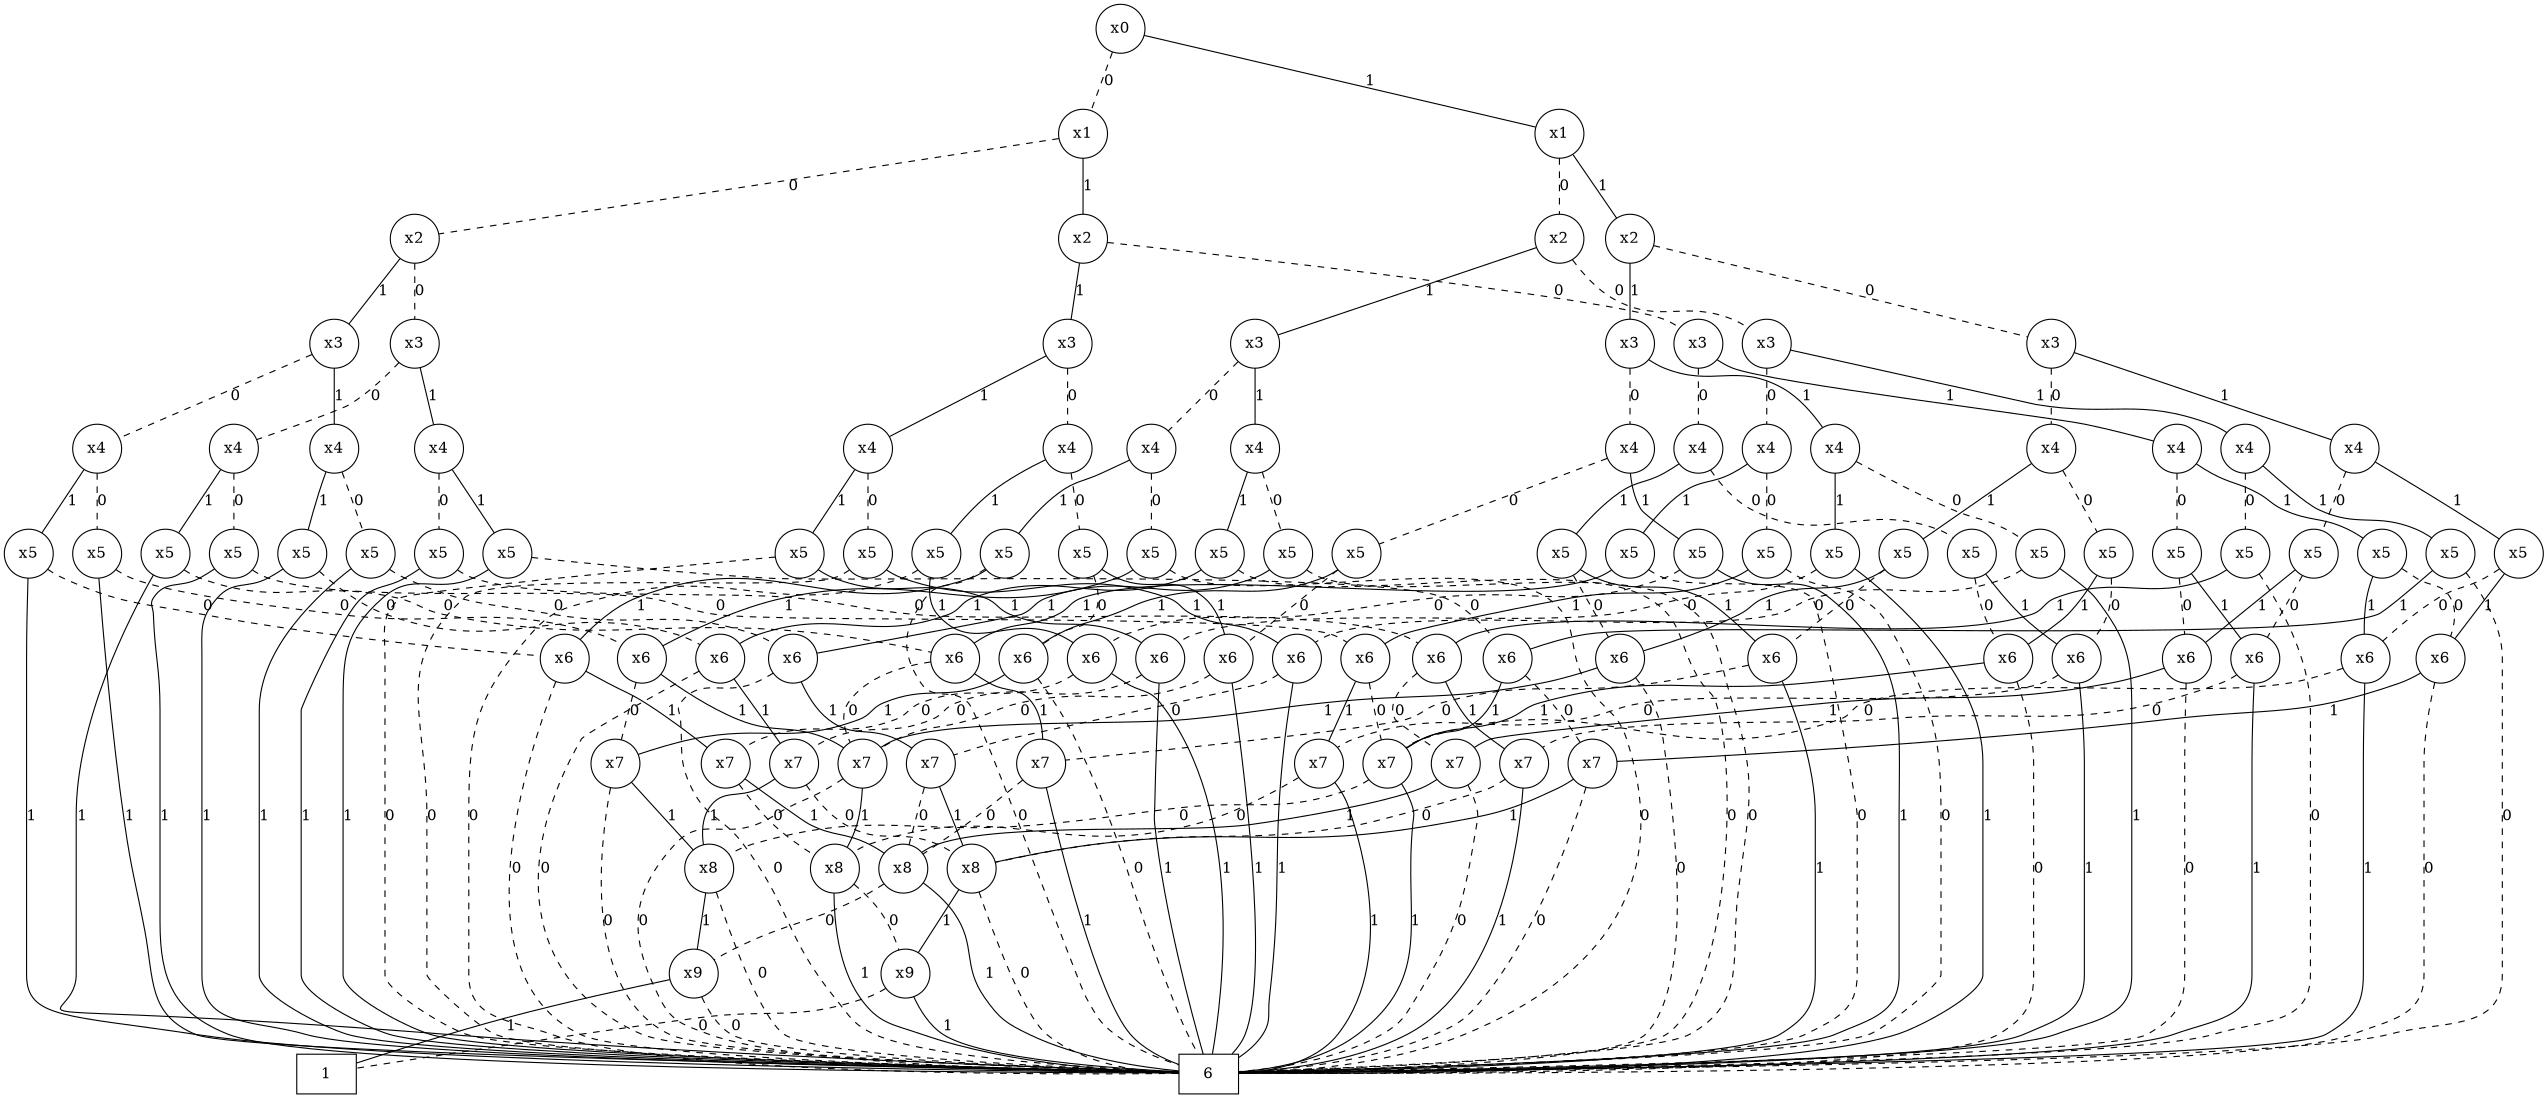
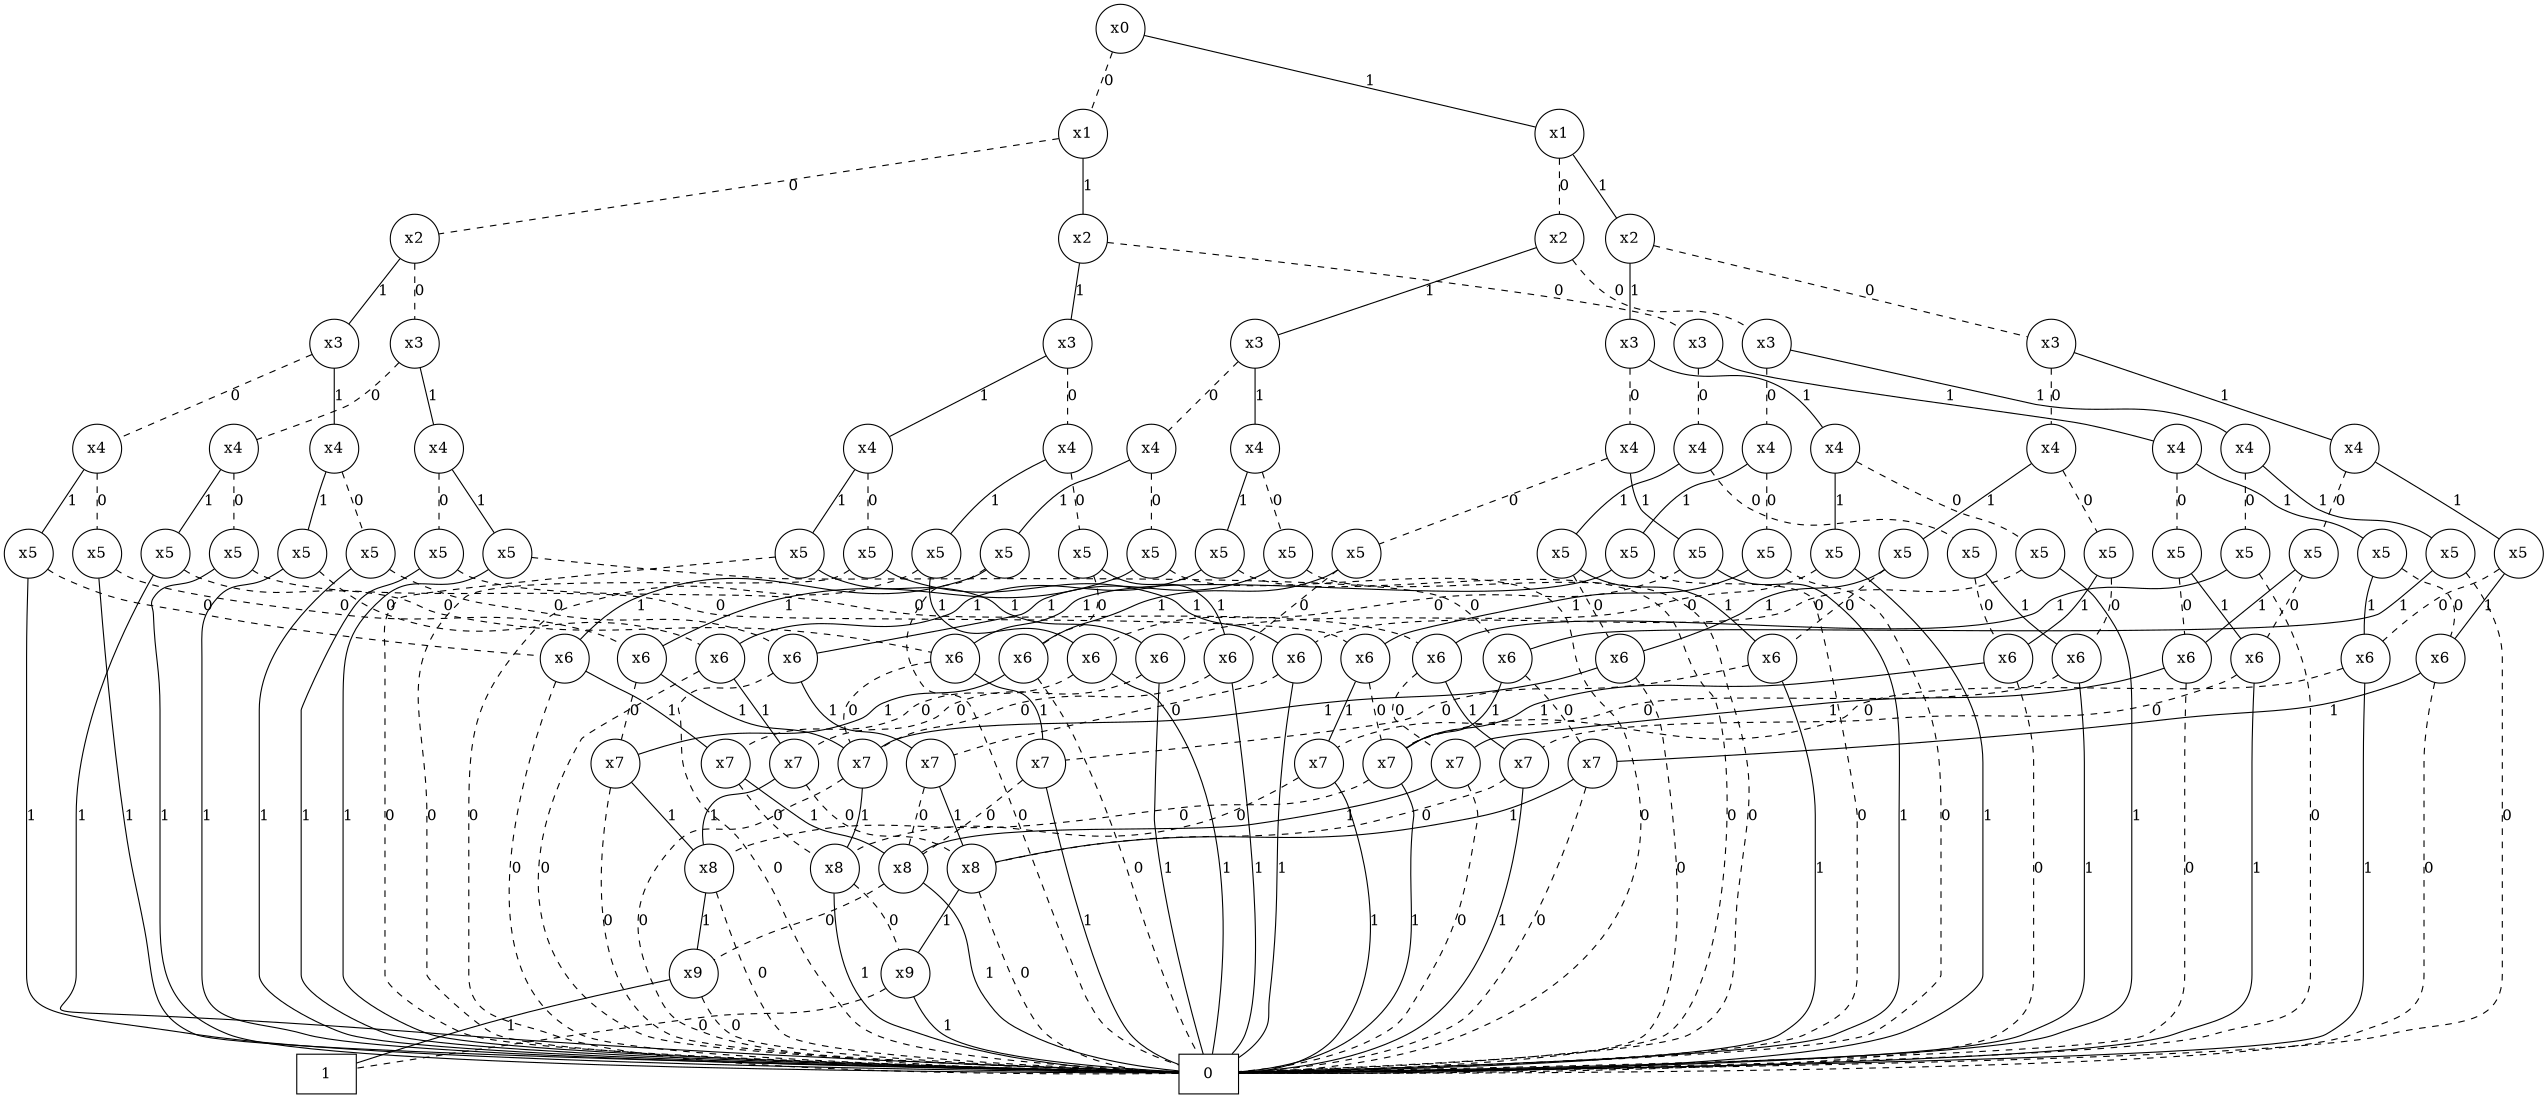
(1209, 1074) -> (1209, 1074)
